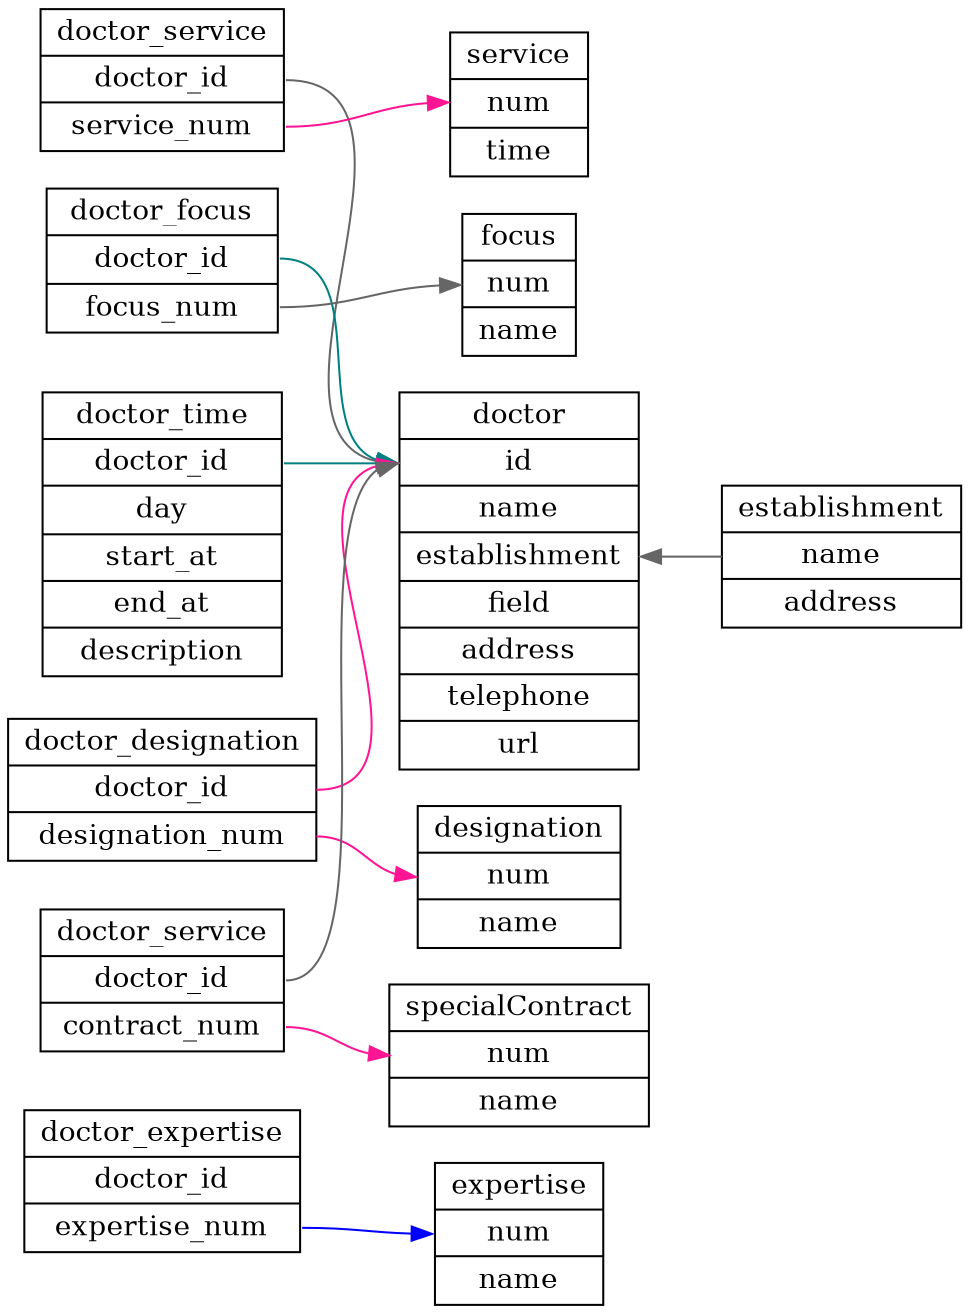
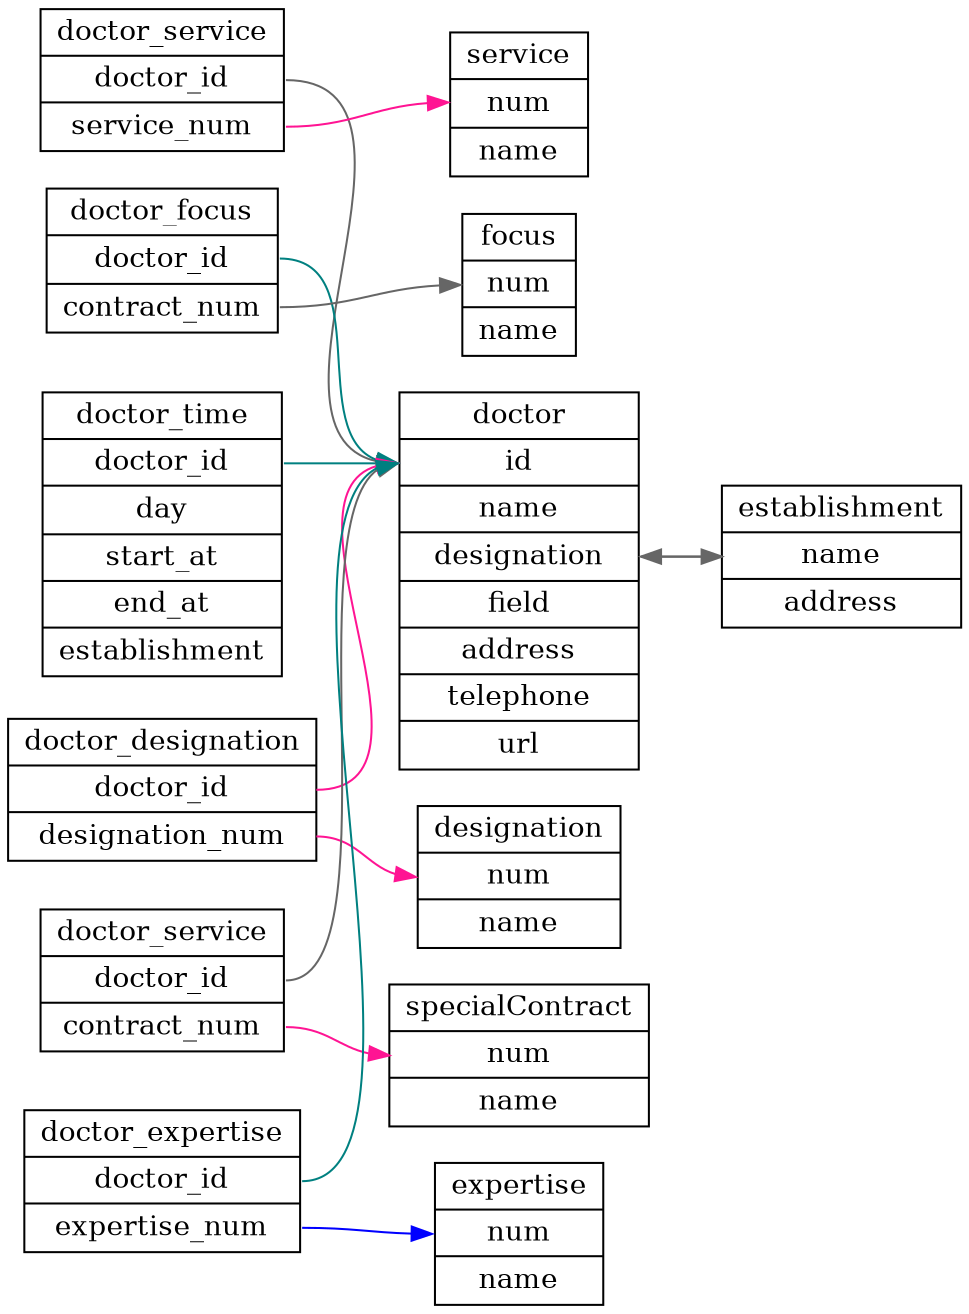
(519, 151) -> (519, 151)
(162, 307) -> (162, 307)
(519, 556) -> (519, 556)
none -> (671, 557)
(162, 651) -> (162, 651)
none -> (354, 869)
